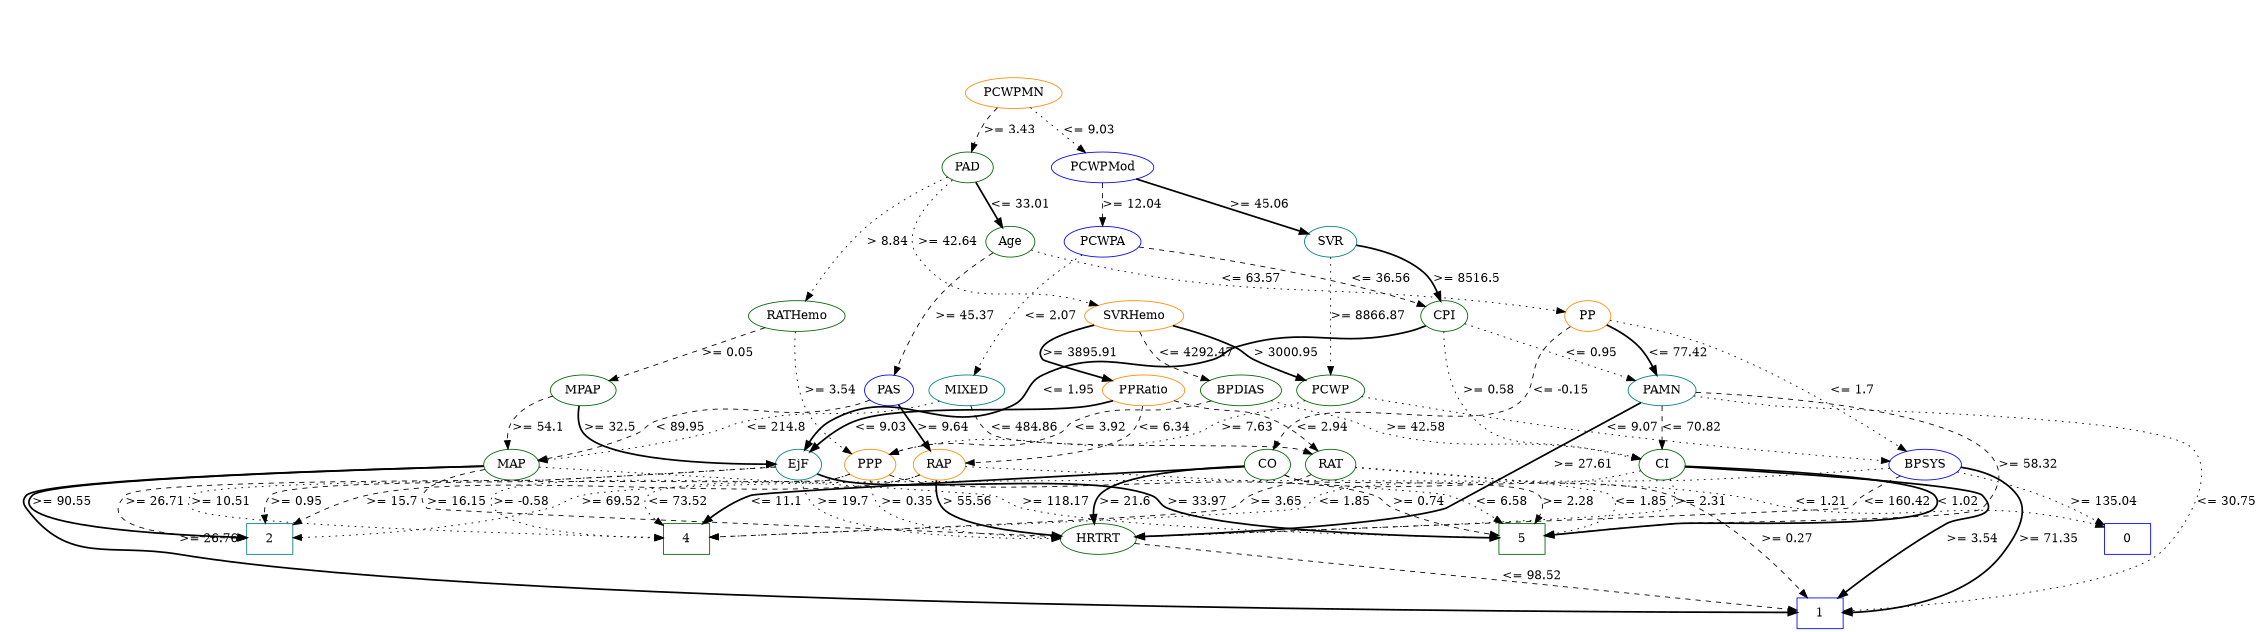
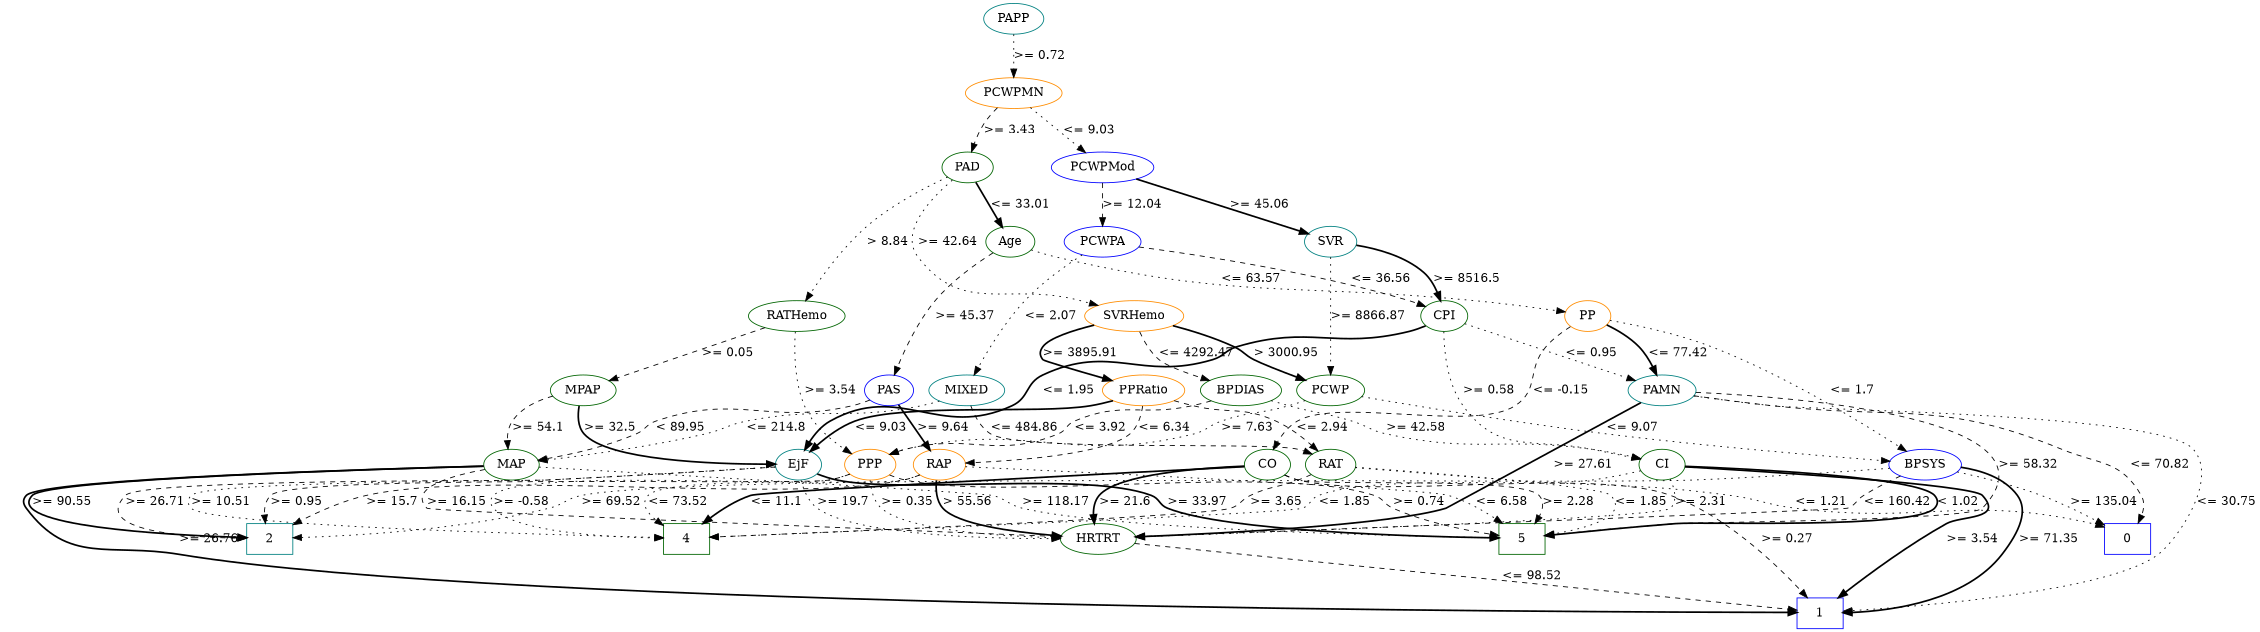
none -> (1014, 19)
(1662, 423) -> (1974, 422)
